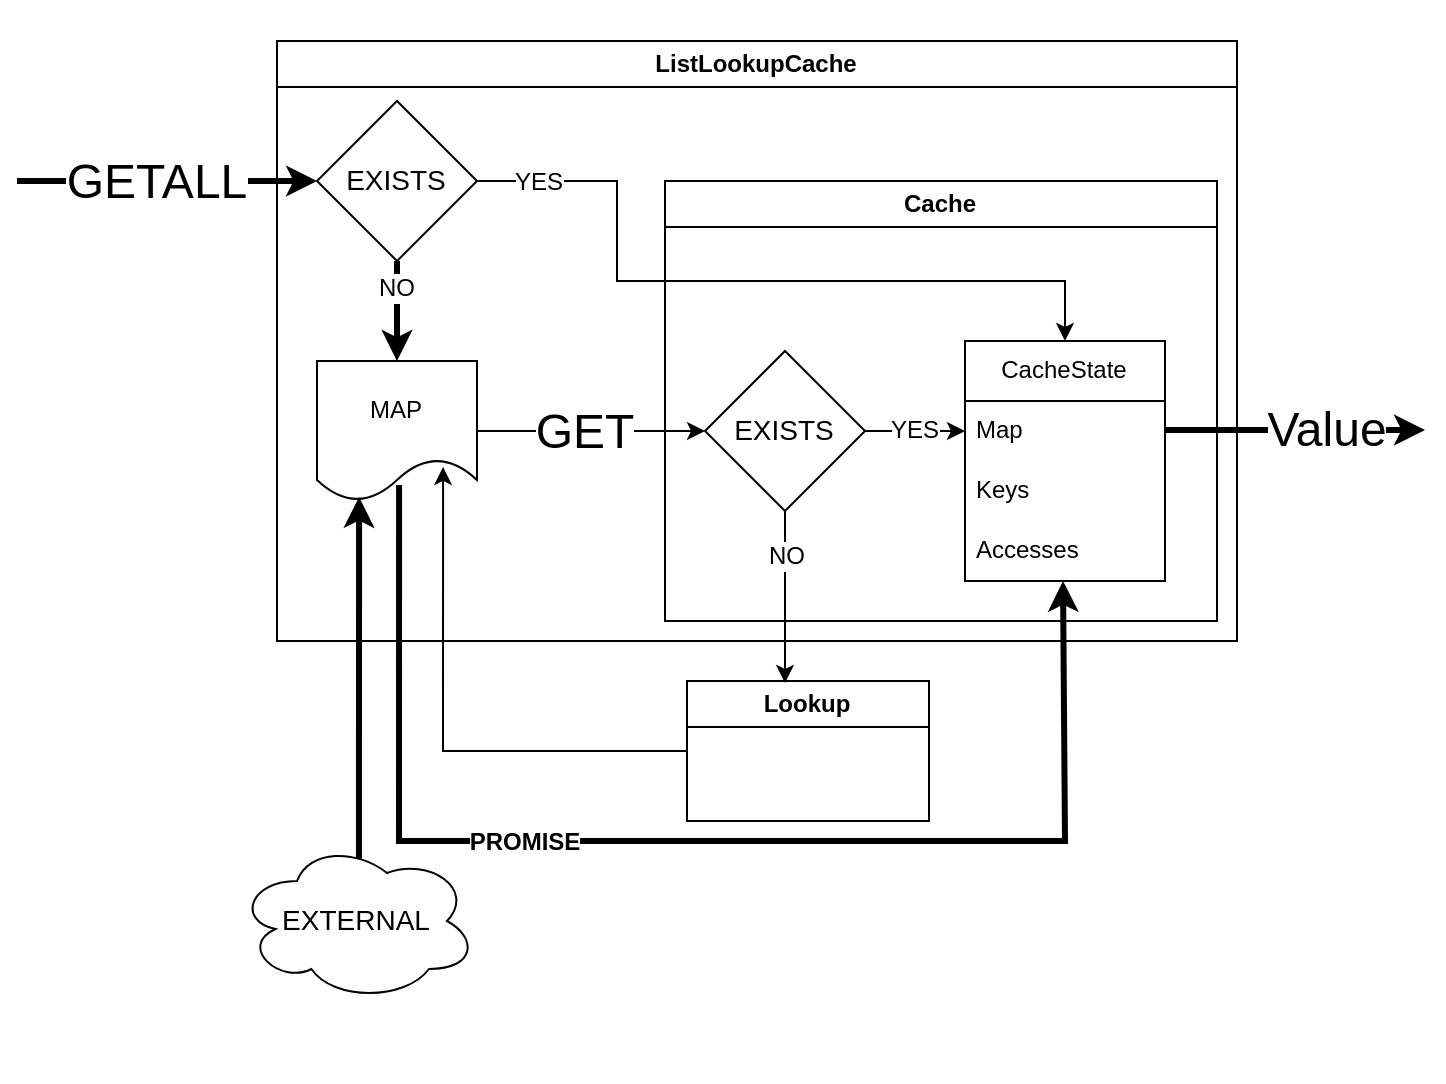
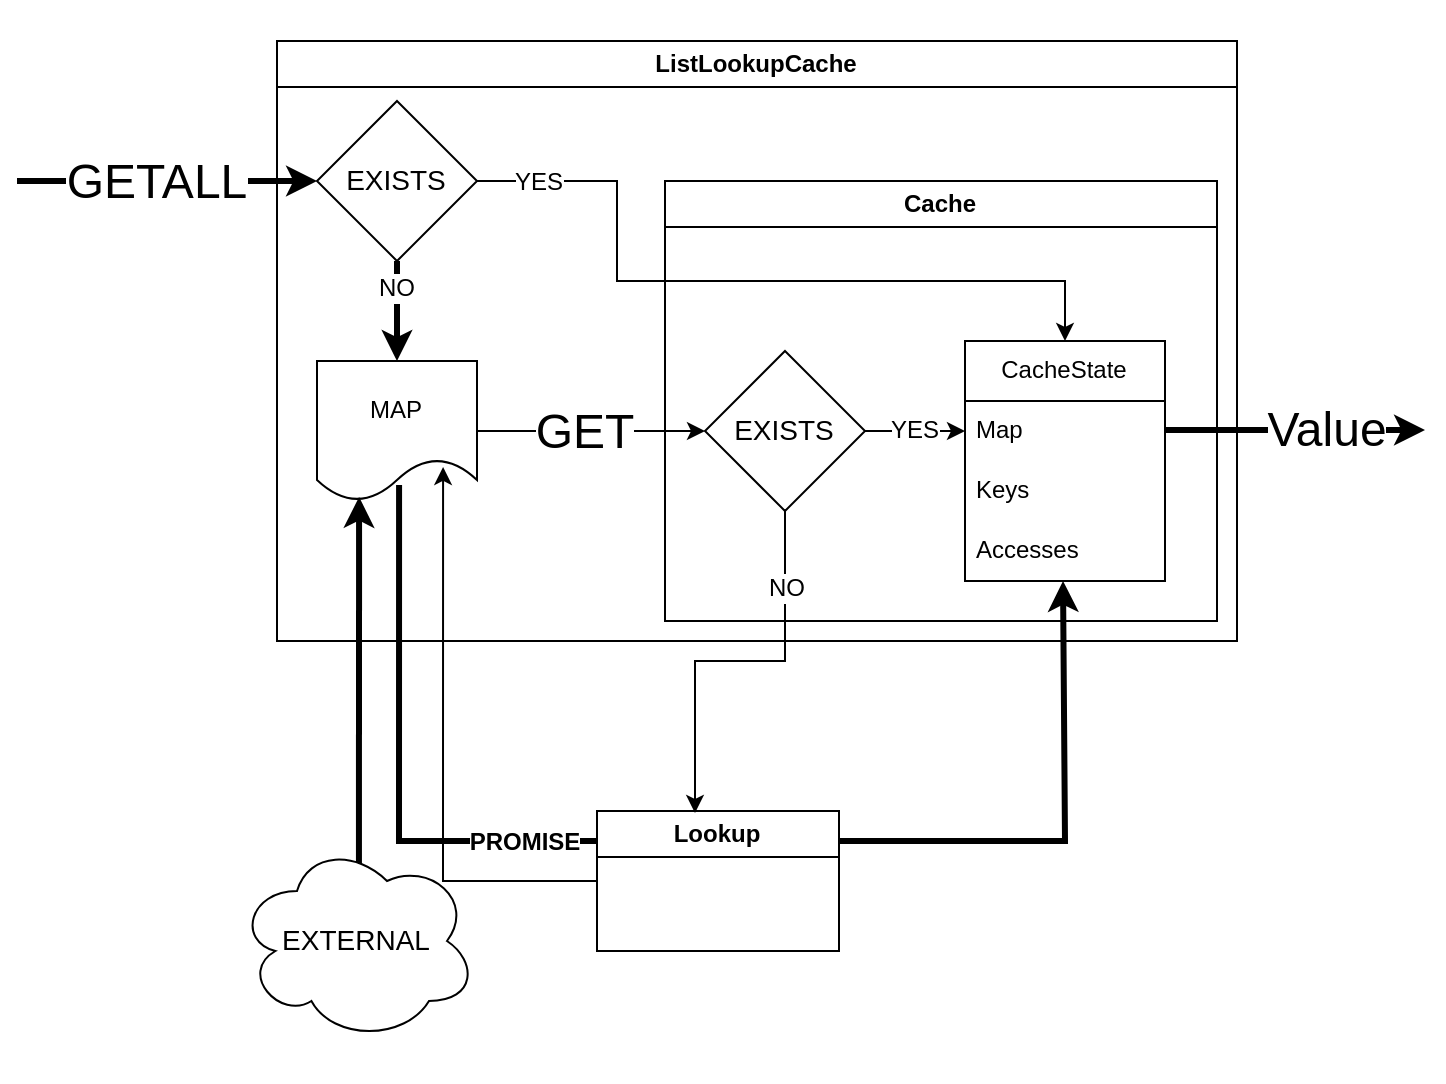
(808, 751) -> (718, 881)
(357, 921) -> (357, 941)
